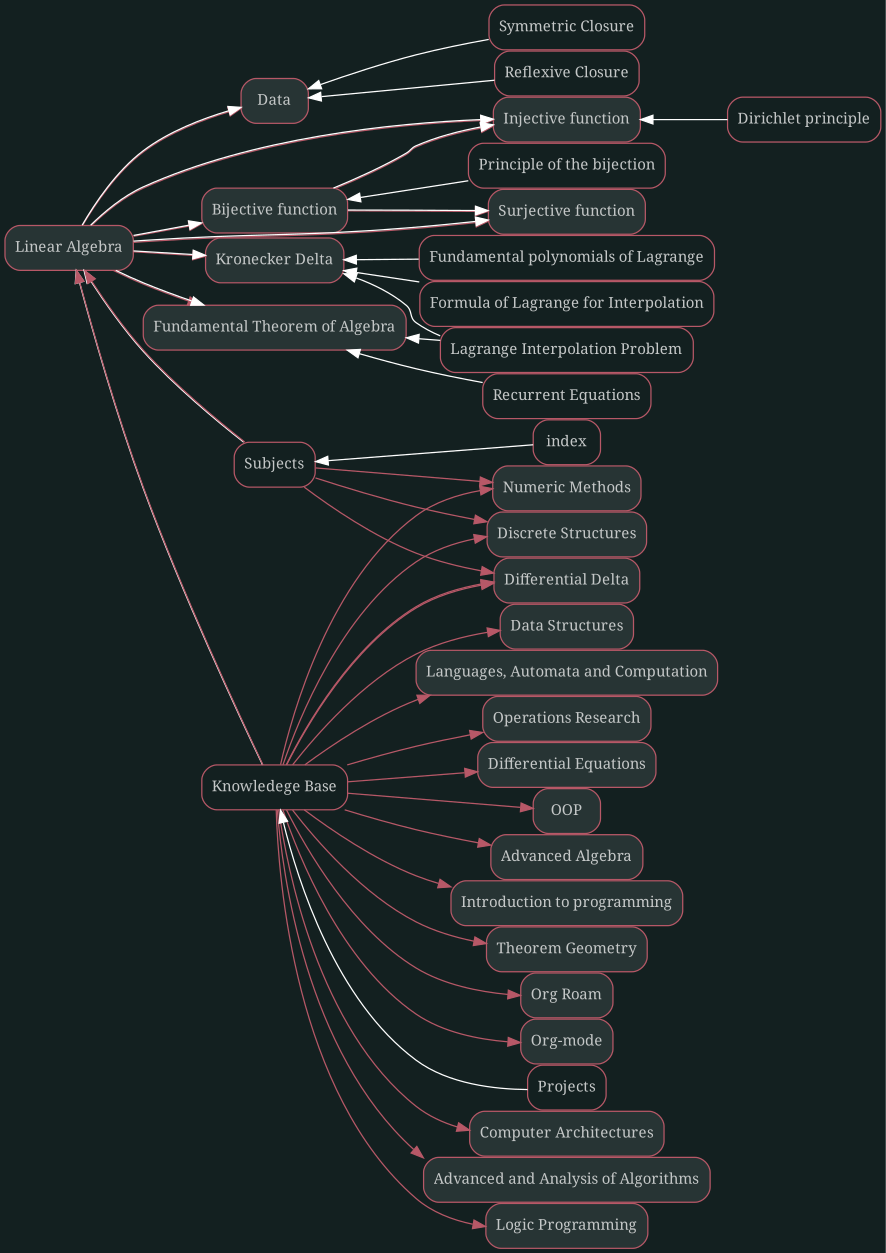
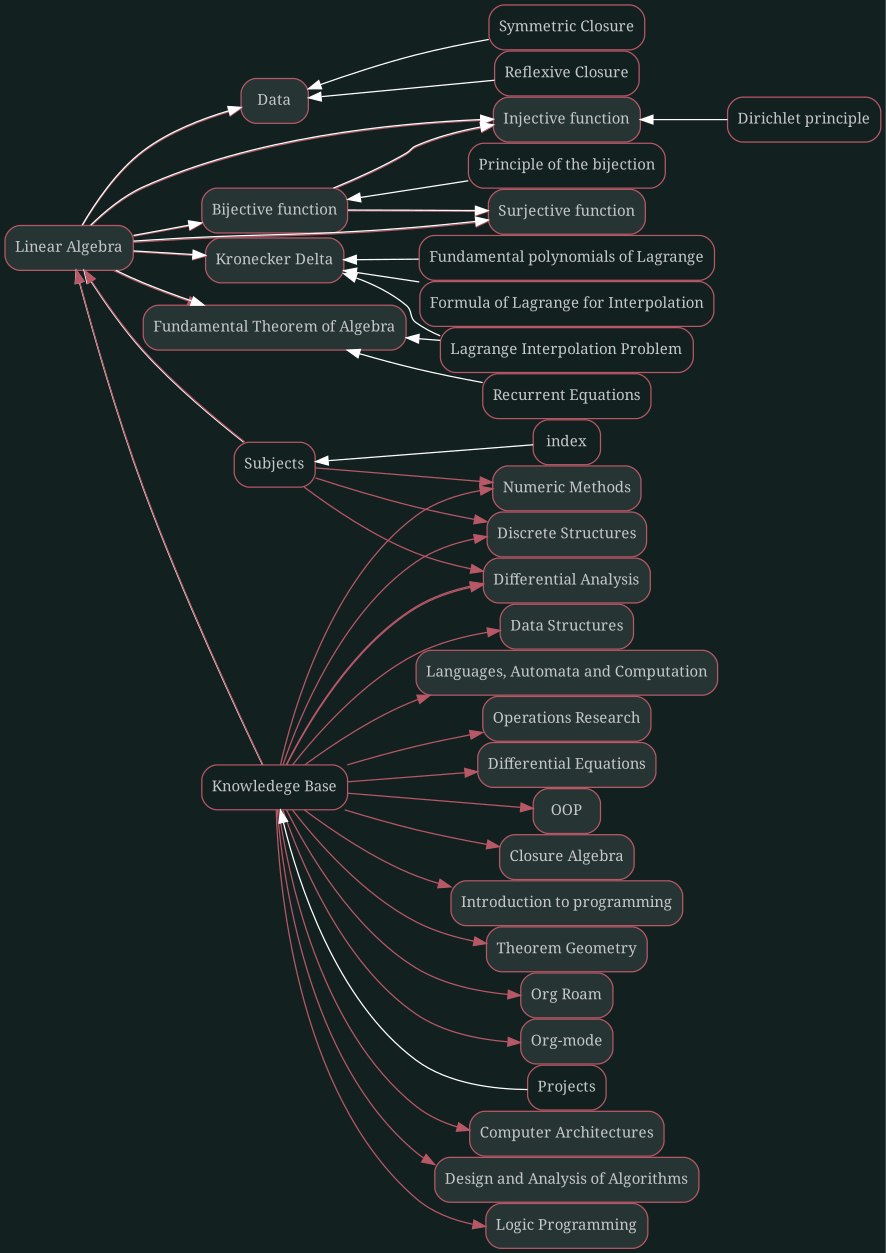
(567, 581) -> (567, 581)
(567, 857) -> (567, 857)
(567, 1180) -> (567, 1180)
